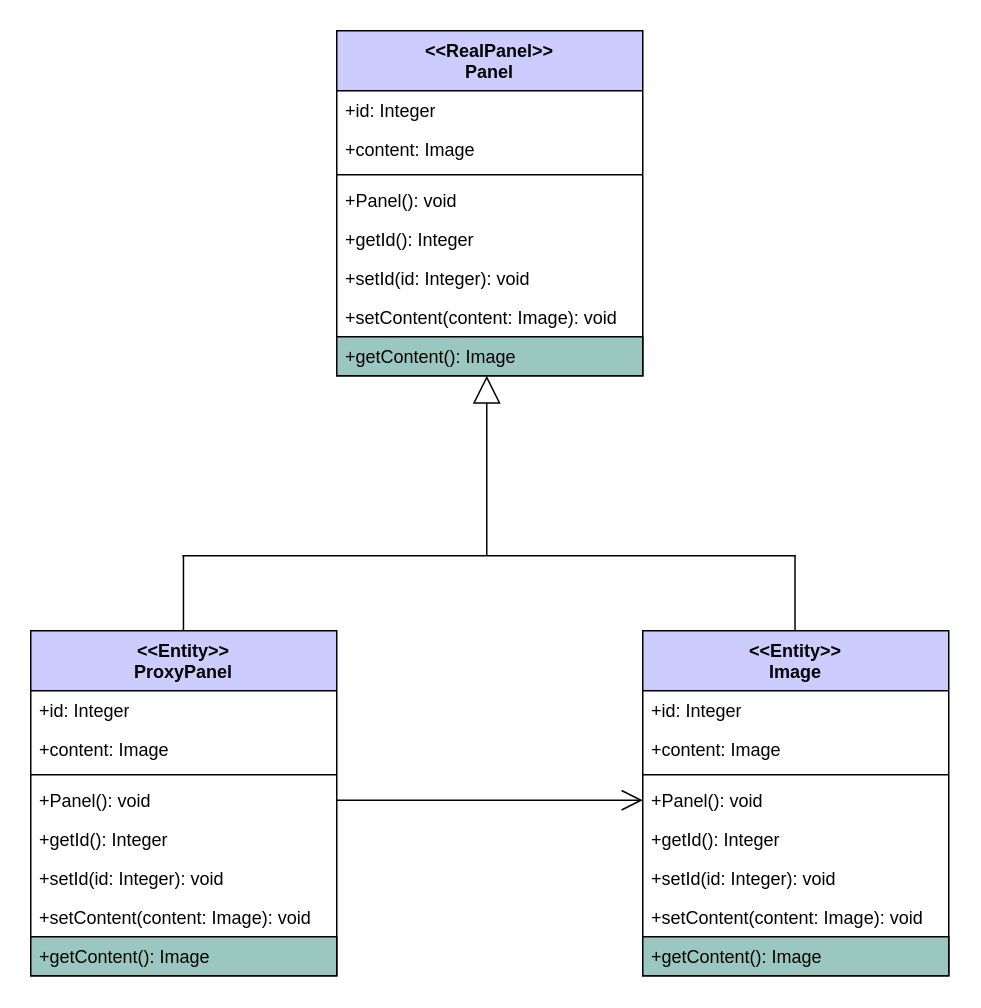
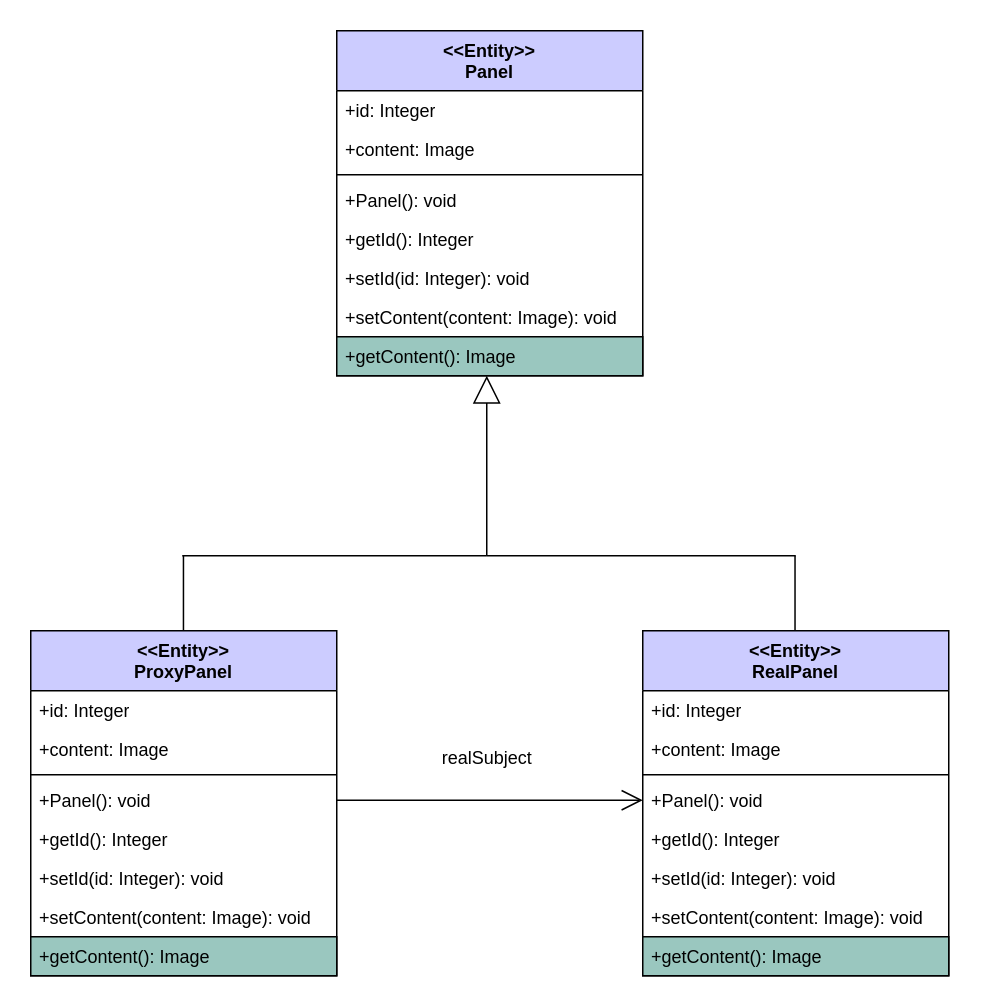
(490, 63) -> (490, 63)
(796, 663) -> (796, 663)
none -> (487, 758)
